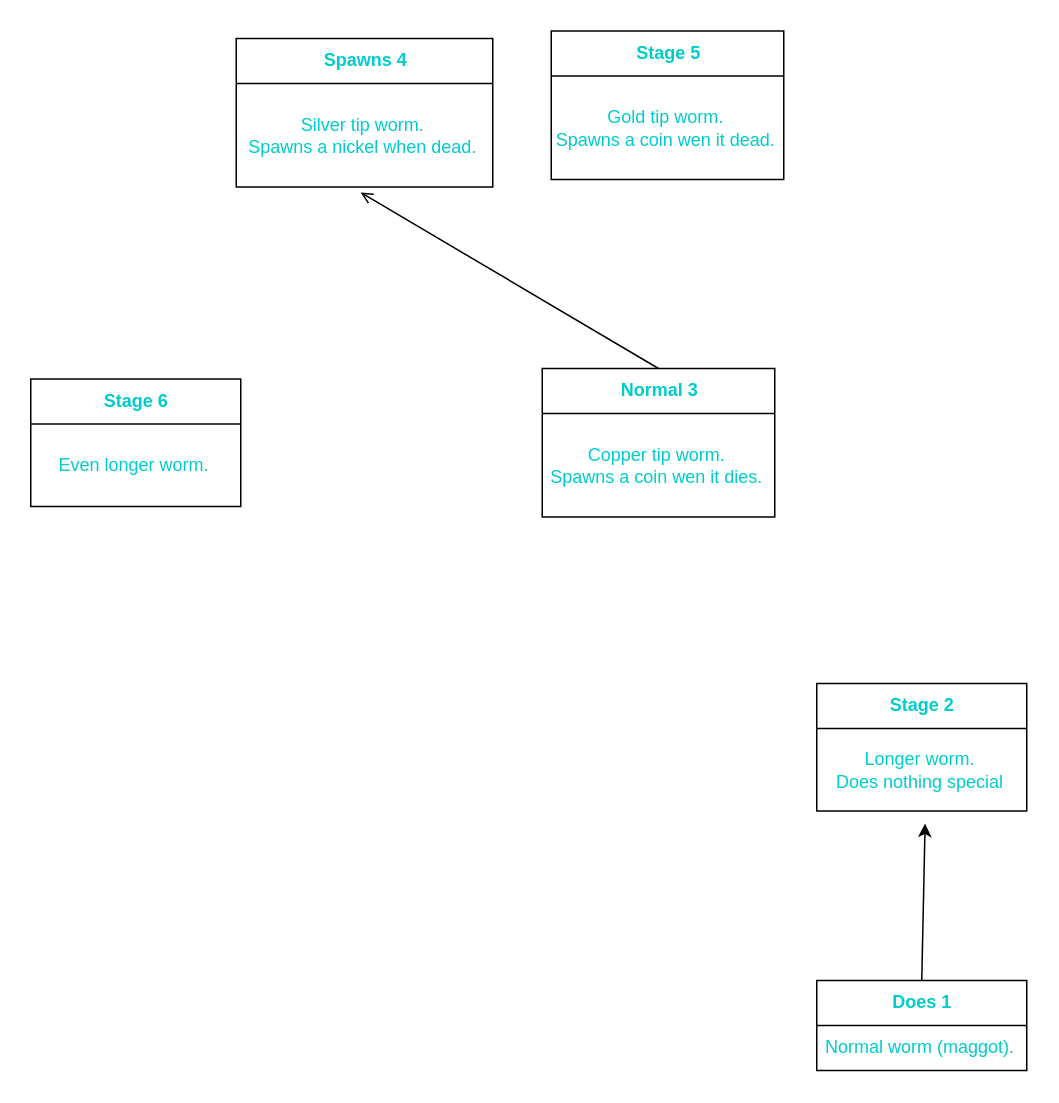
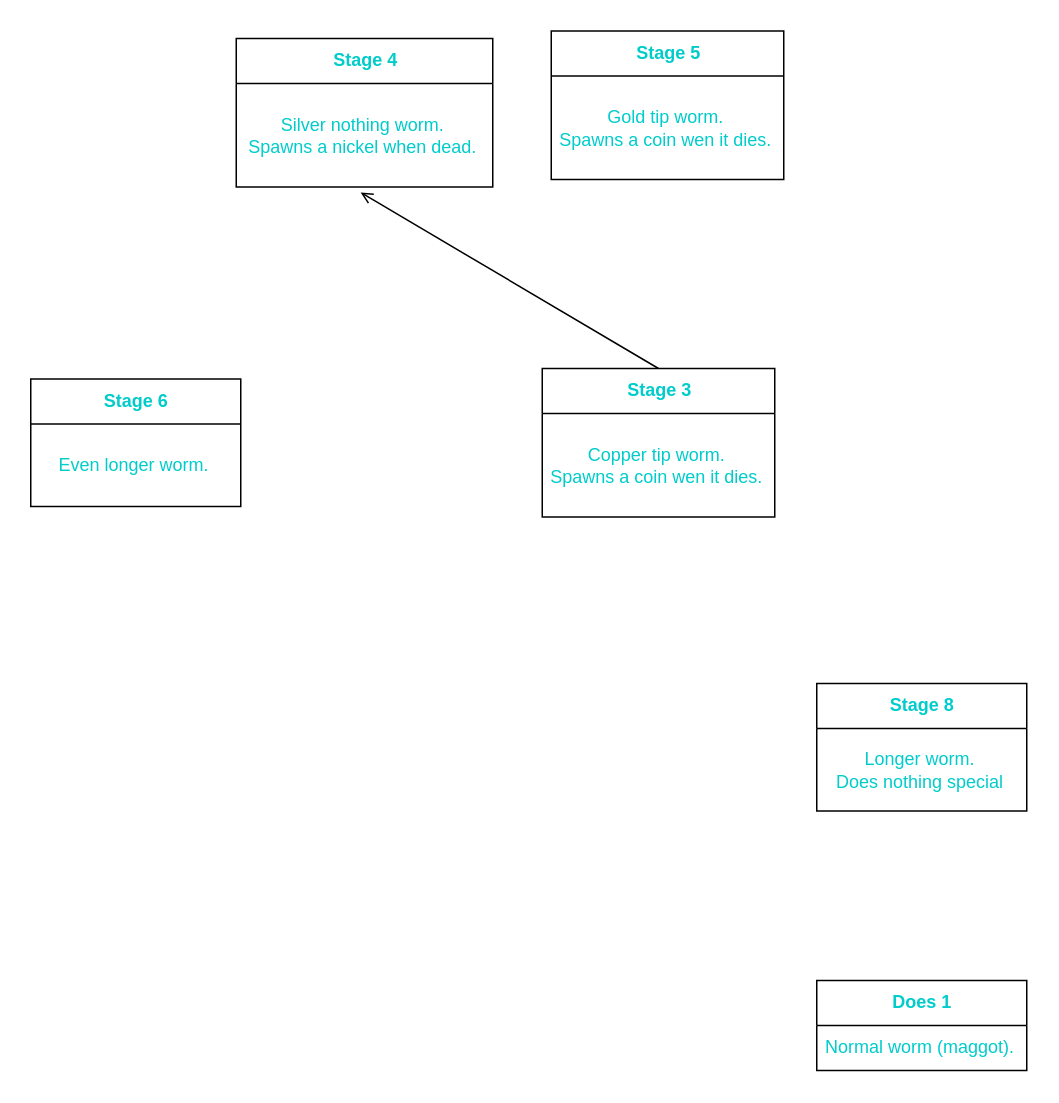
(366, 61) -> (366, 61)
(666, 128) -> (666, 128)
(363, 136) -> (363, 136)
(660, 391) -> (660, 391)
(923, 706) -> (923, 706)
(923, 907) -> none
